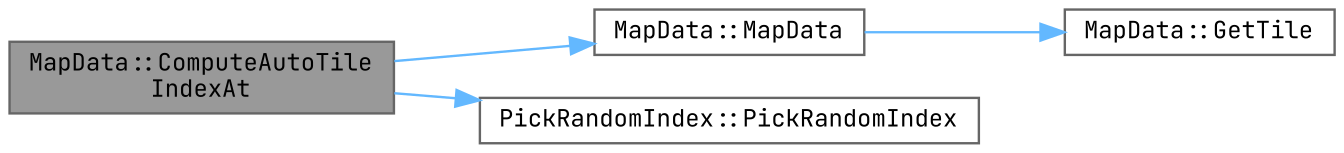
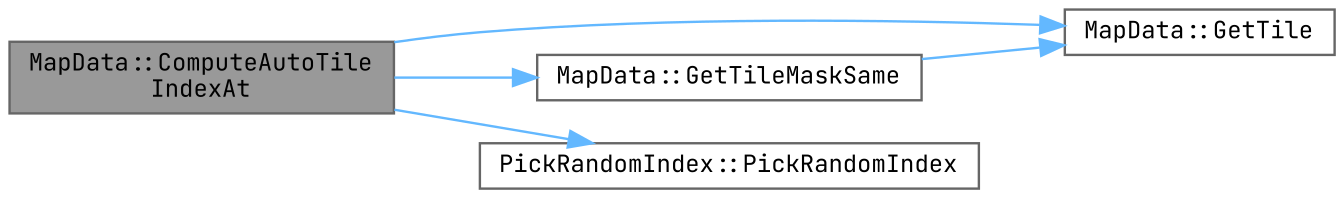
none -> (717, 22)
(729, 32) -> (729, 78)
